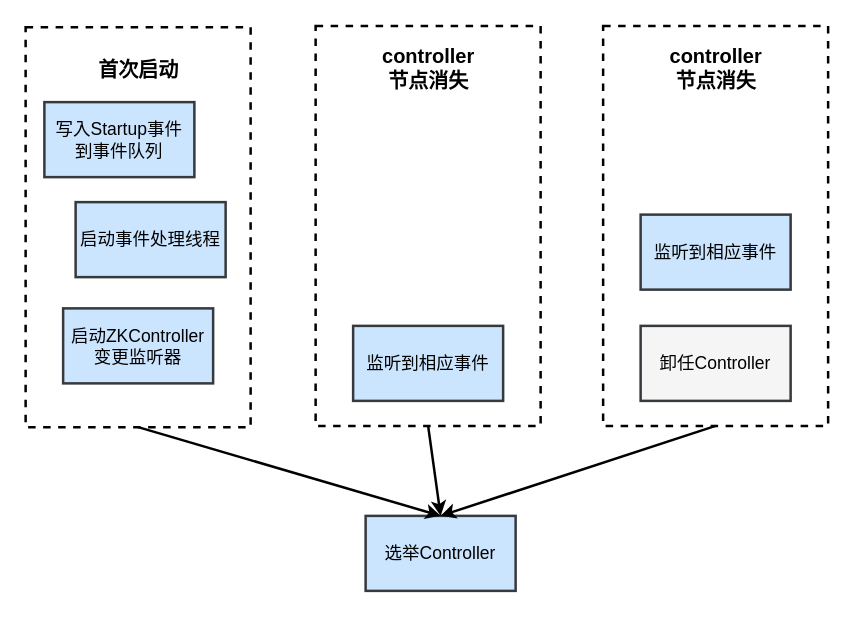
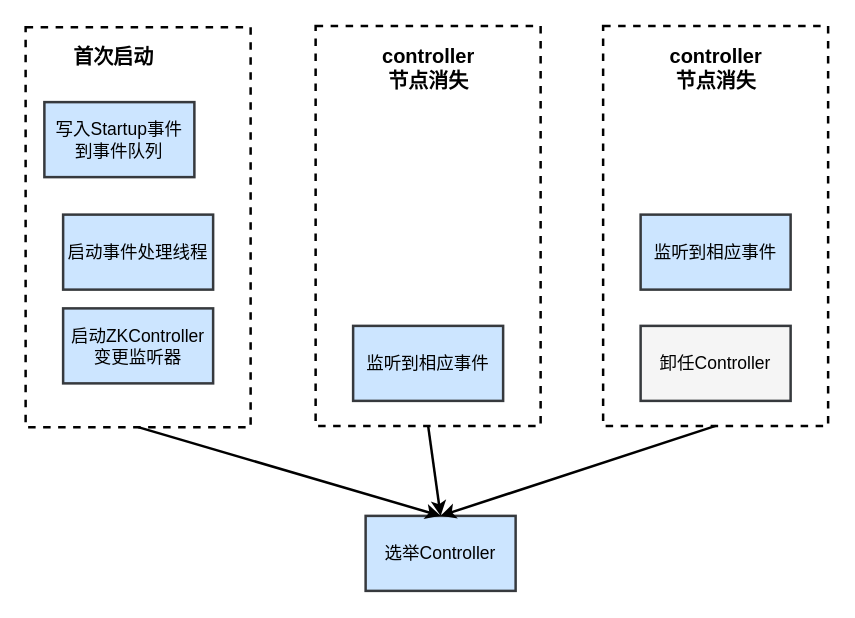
(138, 69) -> (113, 57)
(151, 239) -> (138, 252)
